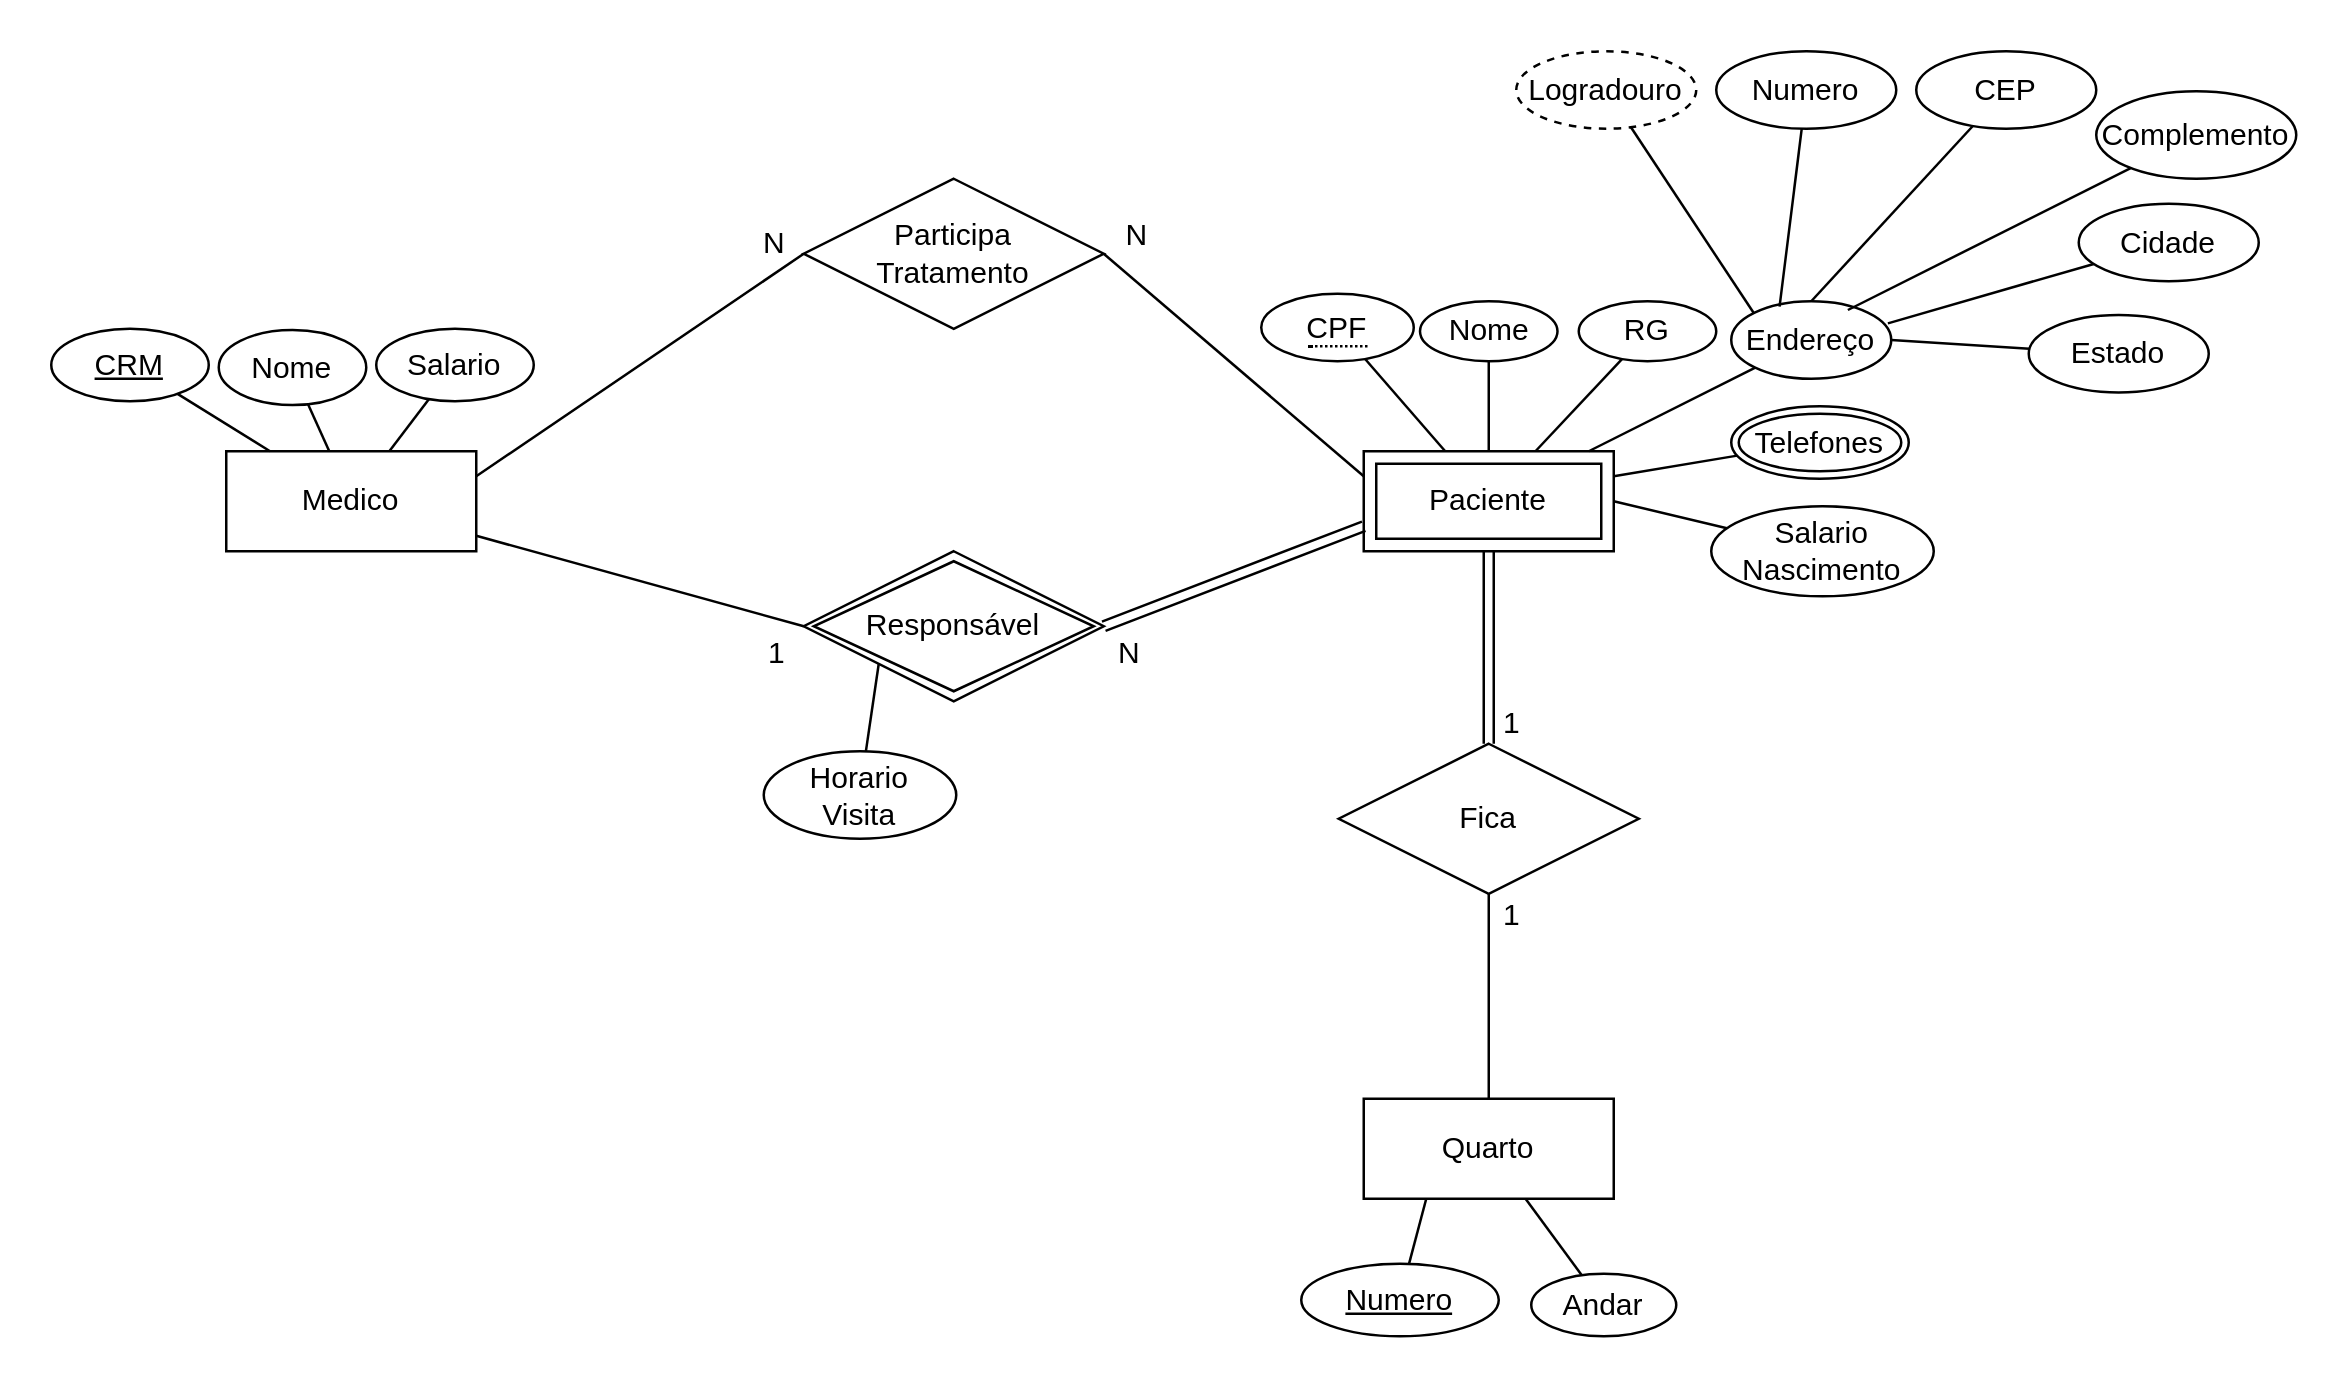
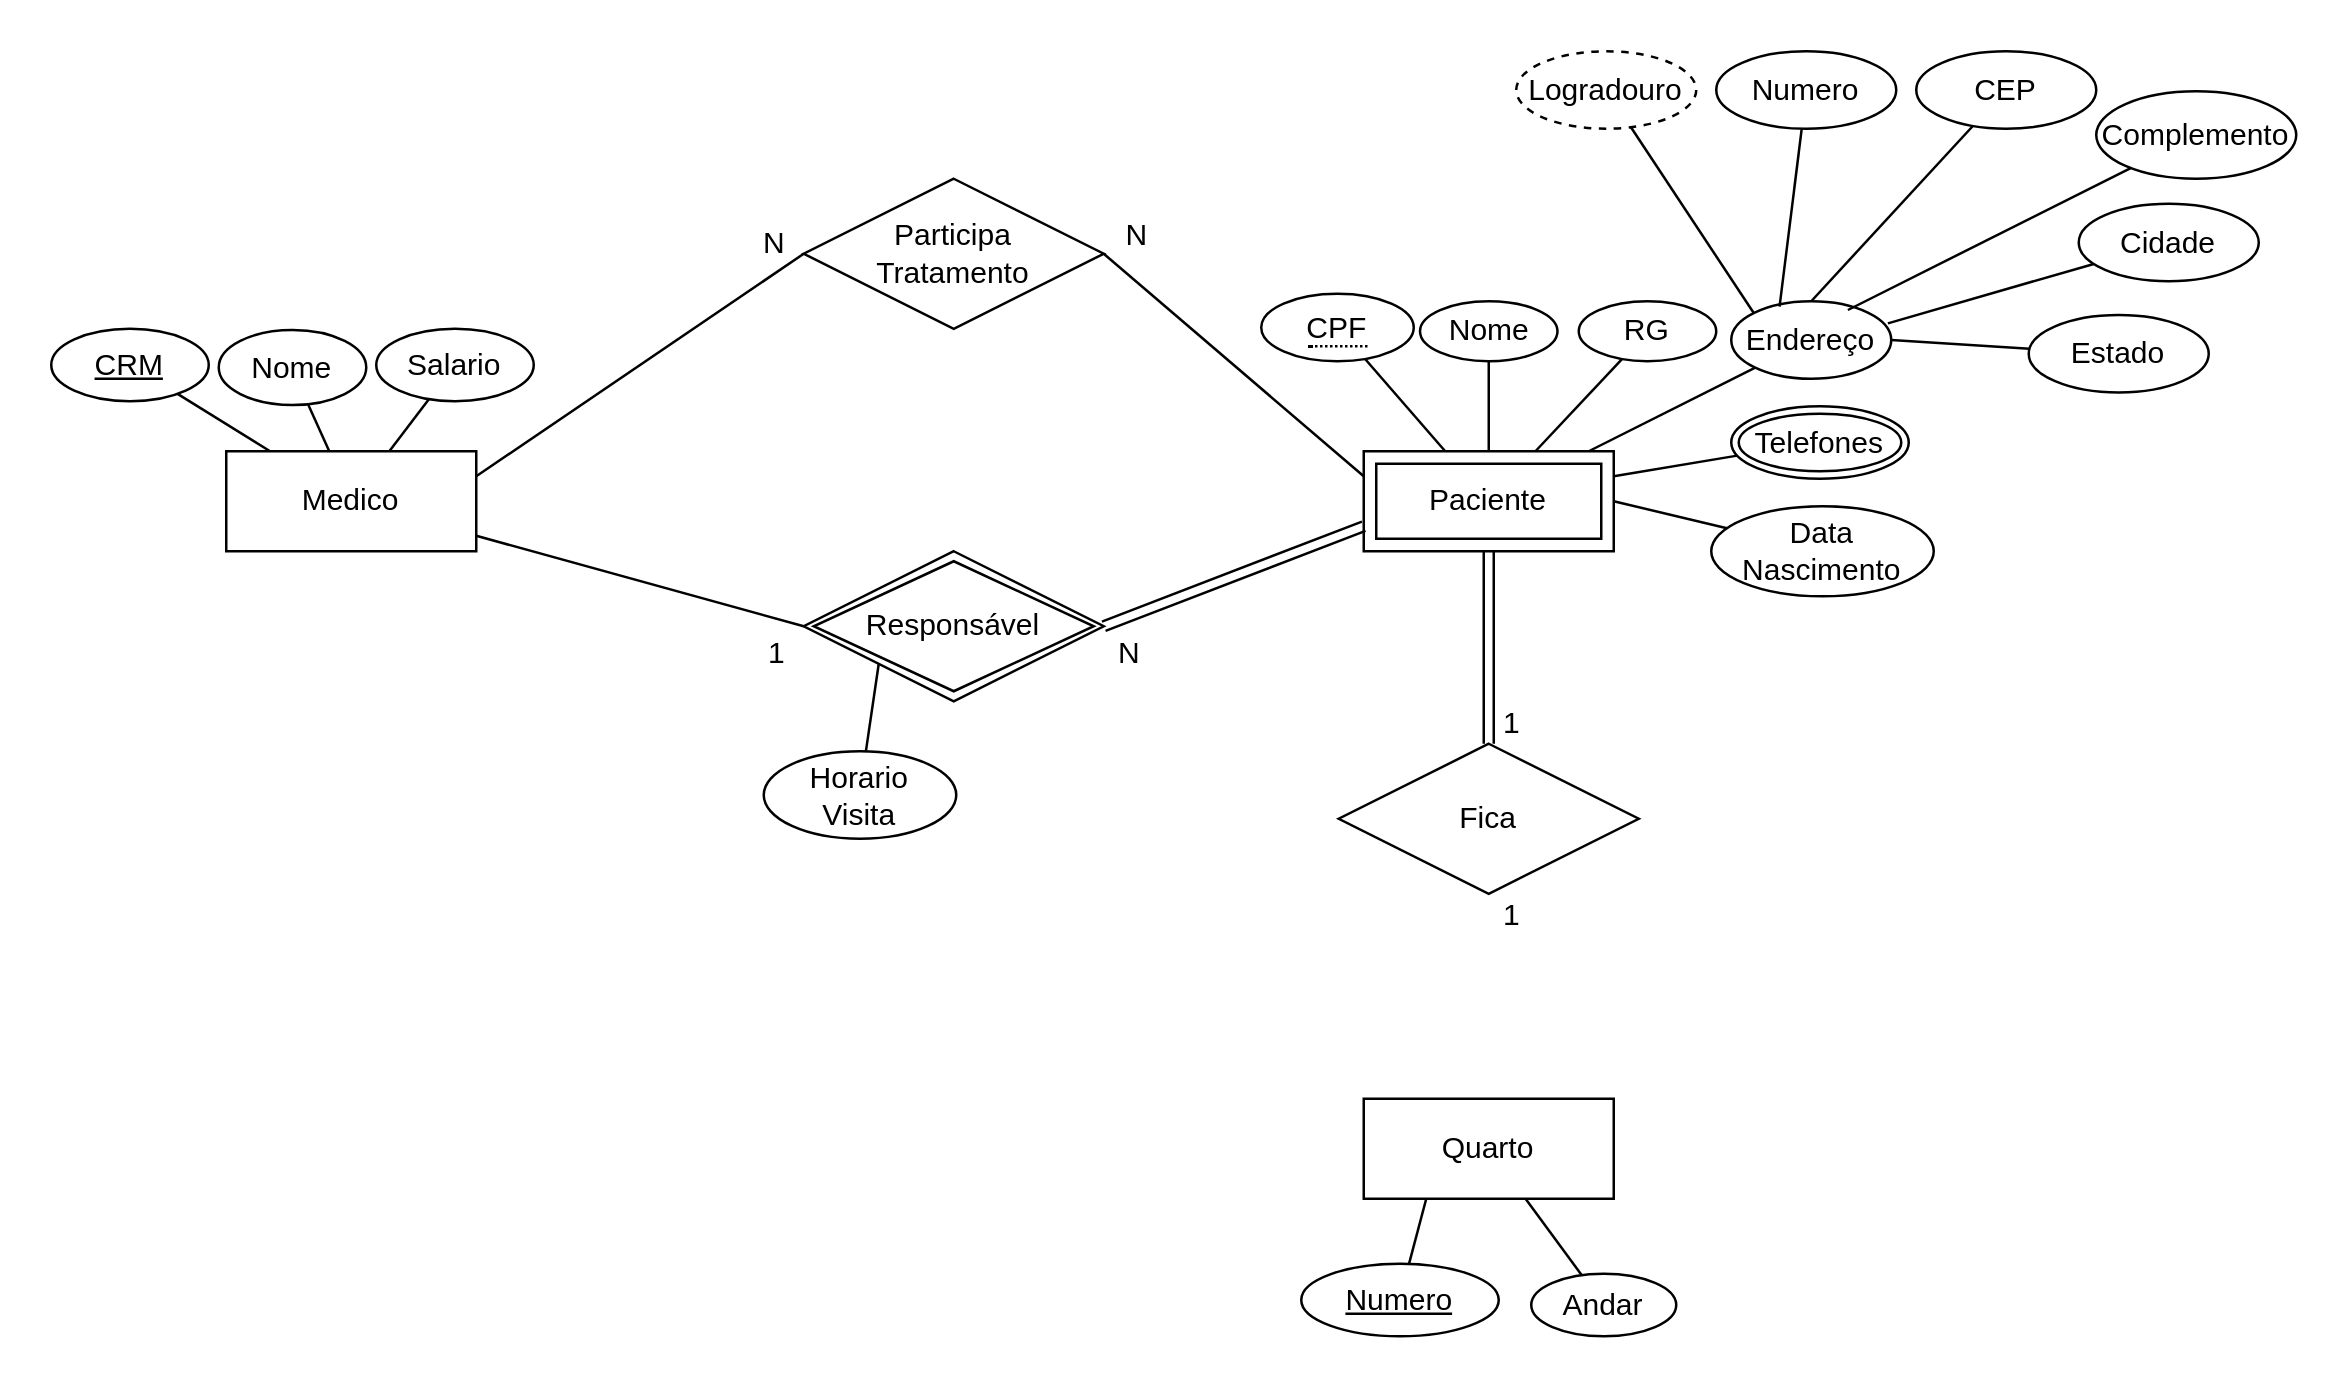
(1823, 551) -> (1823, 551)
(1489, 996) -> none
